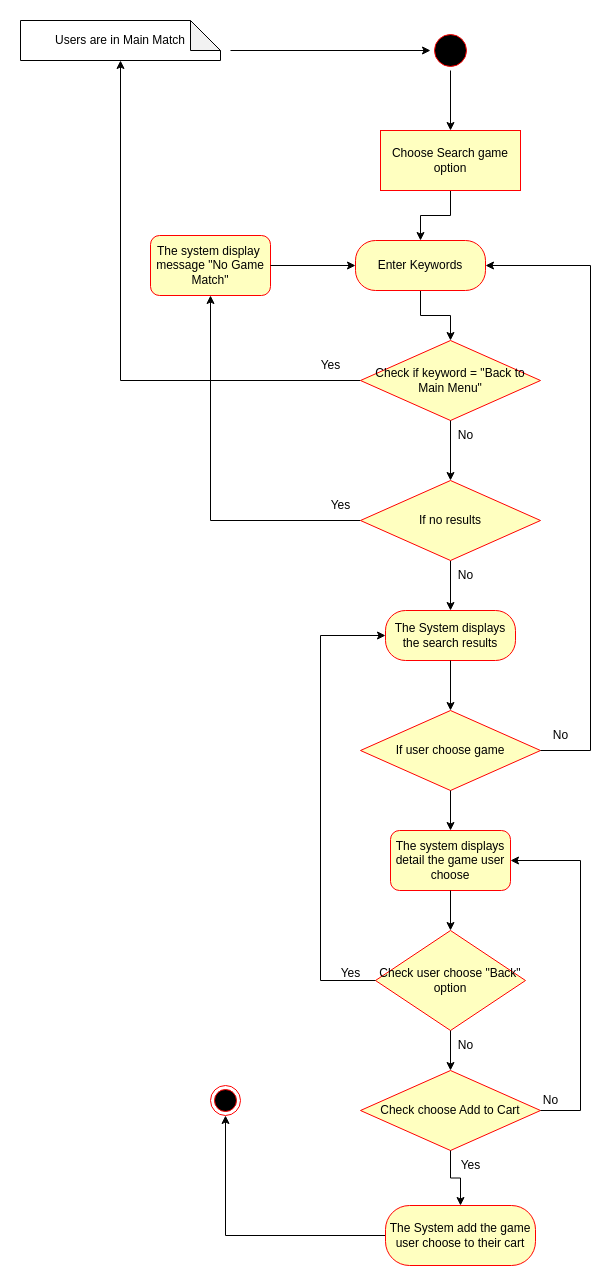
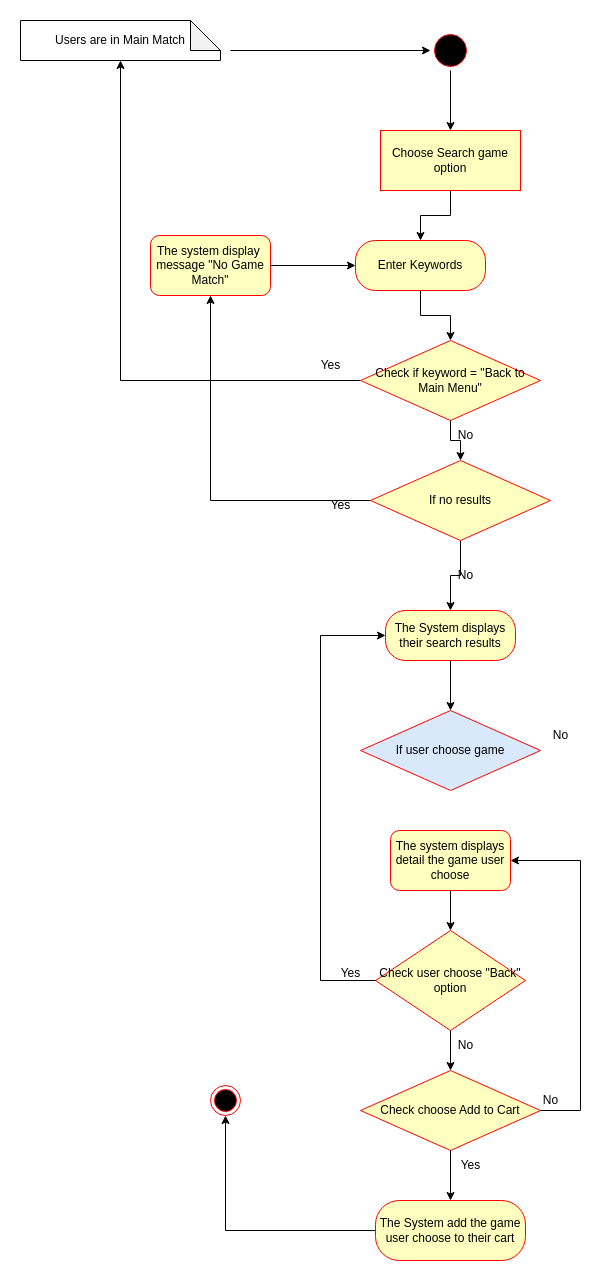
(591, 485) -> none
(451, 521) -> (461, 501)
(451, 636) -> (451, 636)
(451, 751) -> (451, 751)
(451, 807) -> none
(461, 1236) -> (451, 1231)
